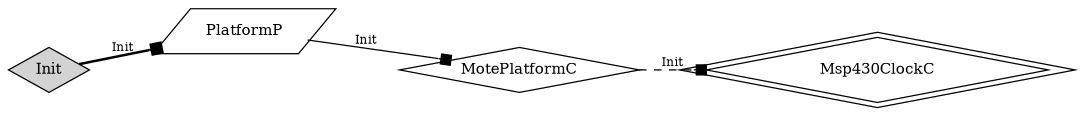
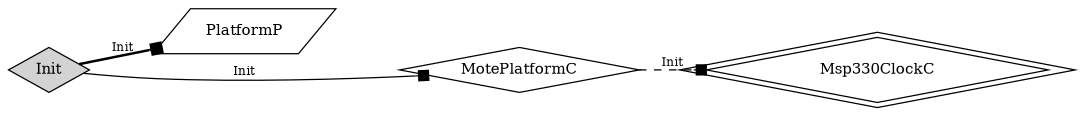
(373, 49) -> (250, 80)
(877, 70) -> (877, 70)
